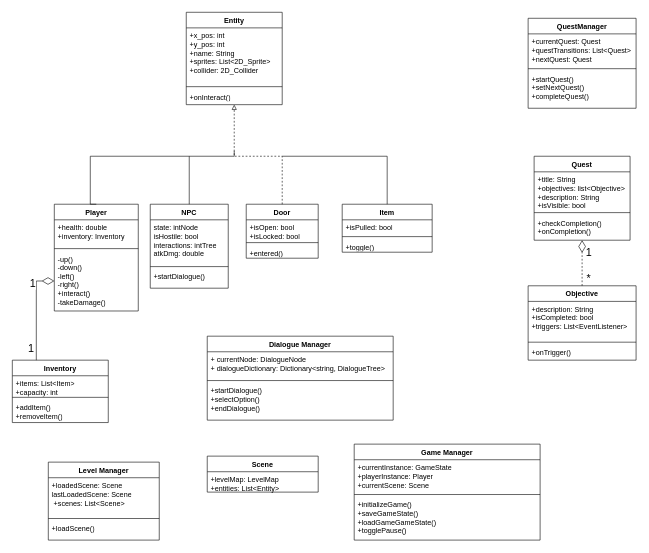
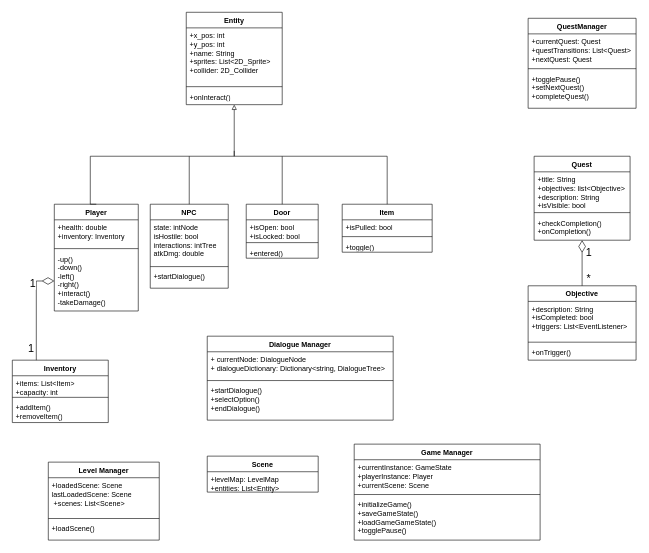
(563, 88) -> (563, 88)
(282, 158) -> (282, 158)
(582, 269) -> (582, 269)
